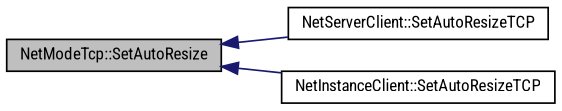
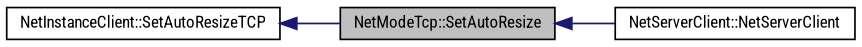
(418, 23) -> (735, 23)
(260, 71) -> (319, 23)
